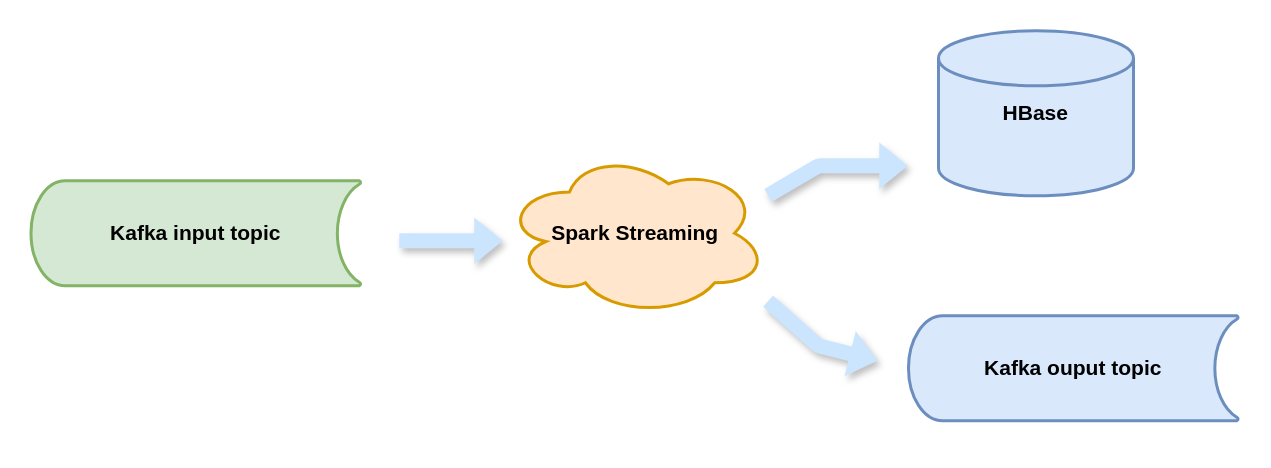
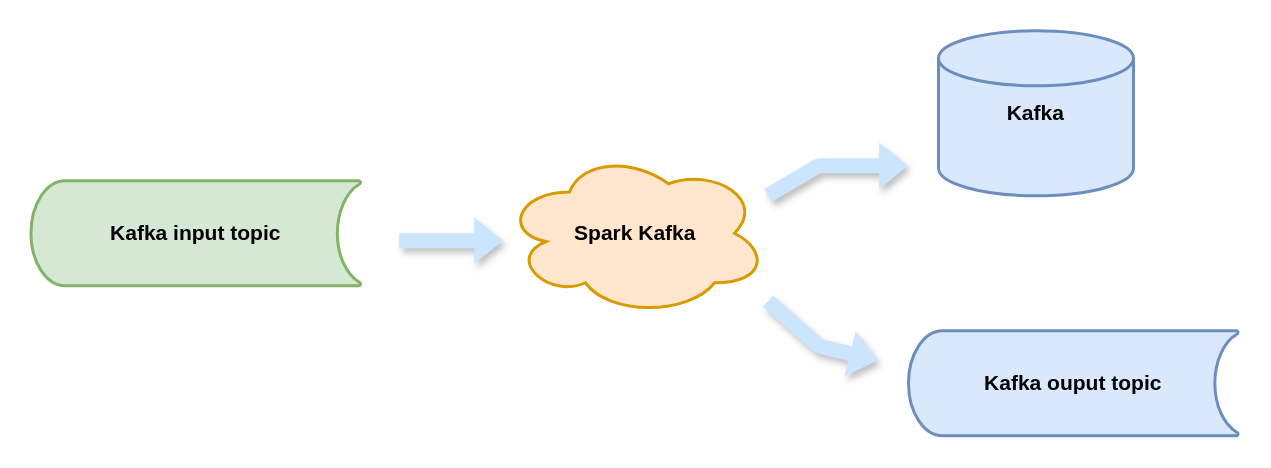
(1036, 113) -> (1036, 113)
(635, 233) -> (635, 233)
(1073, 368) -> (1073, 383)
